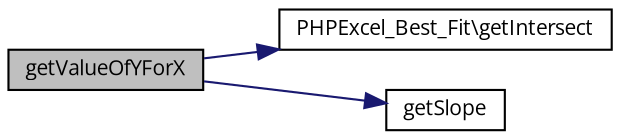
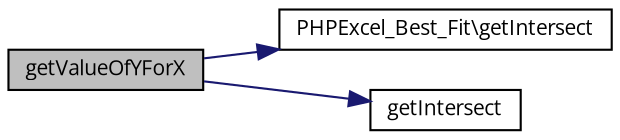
(446, 110) -> (446, 110)
